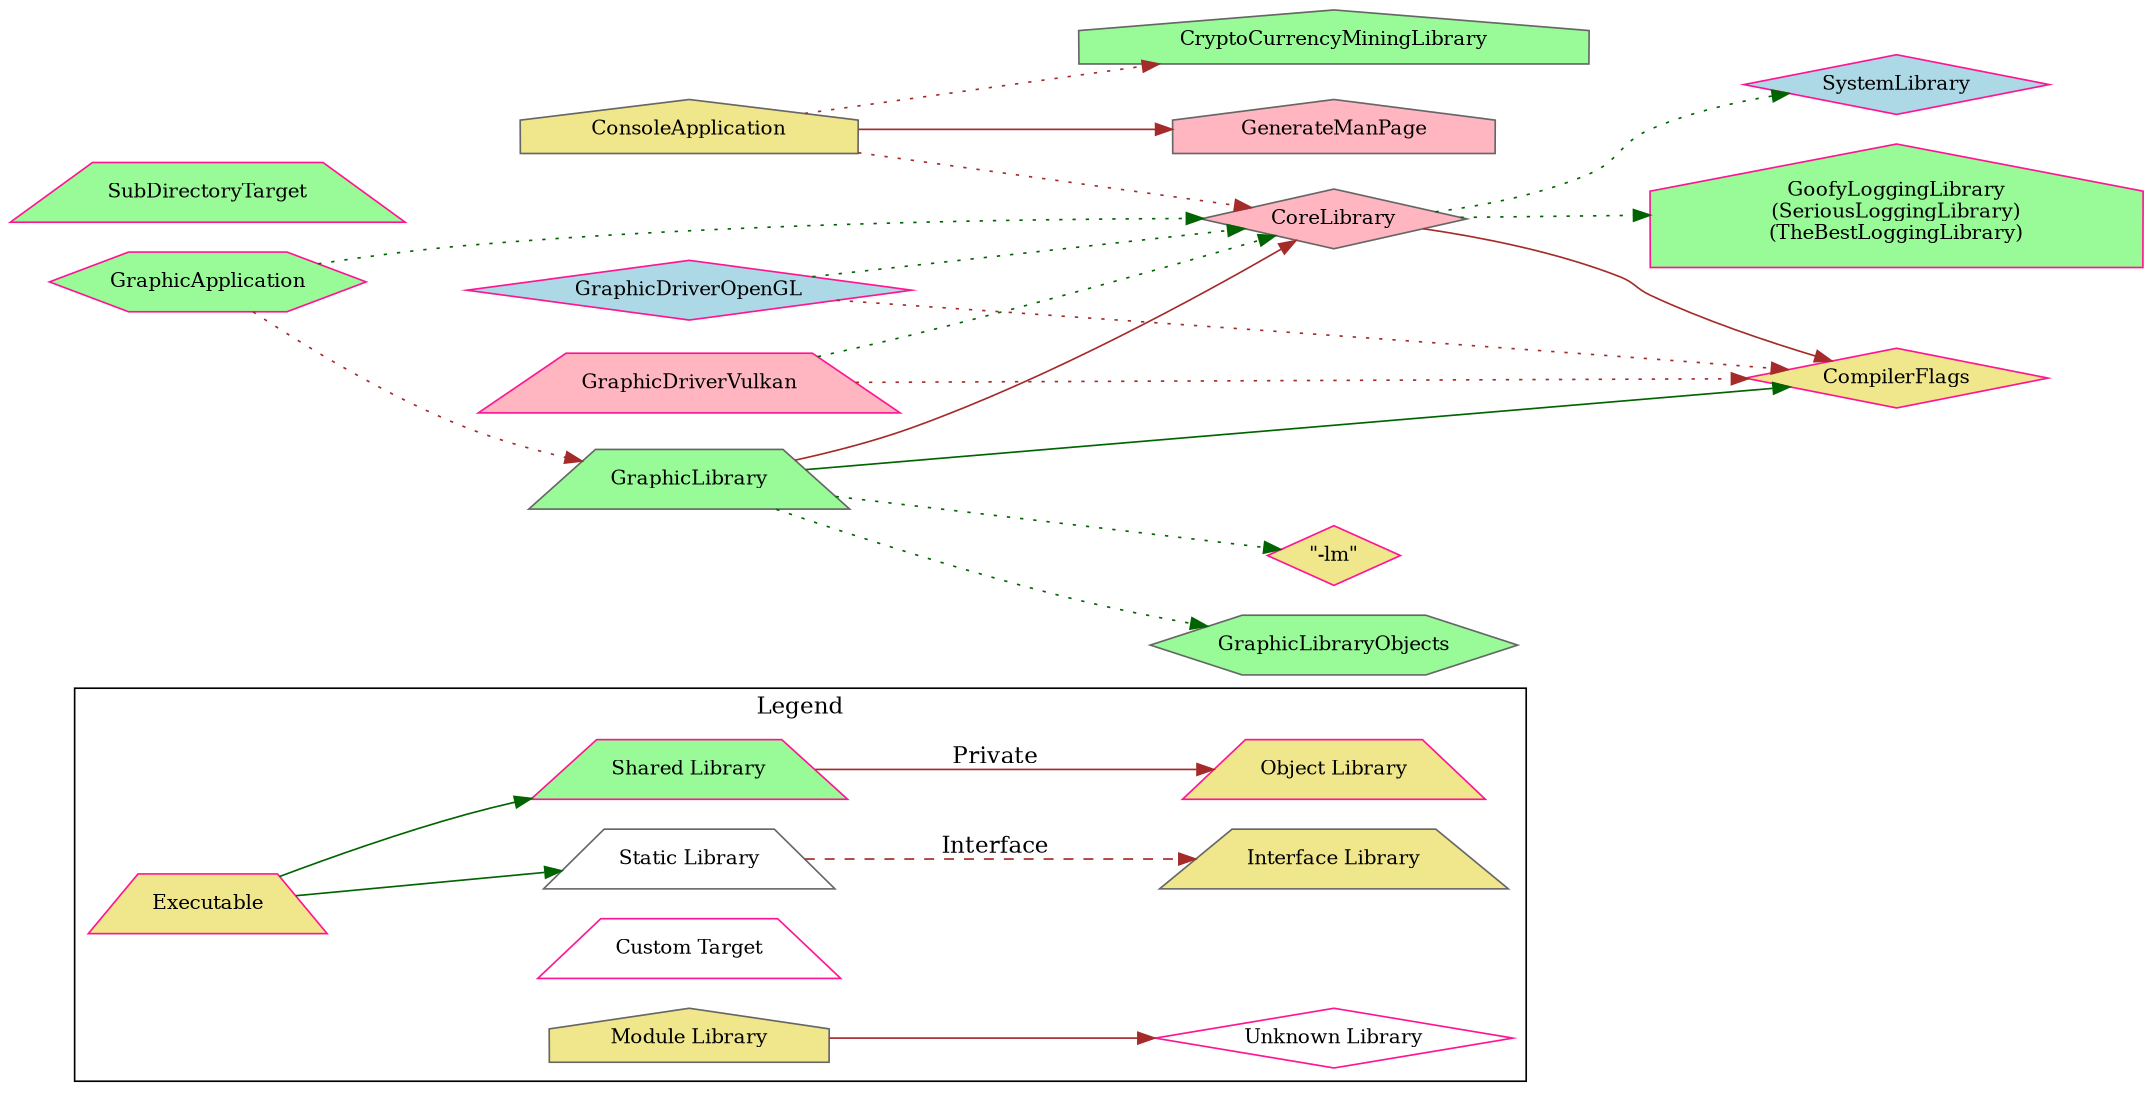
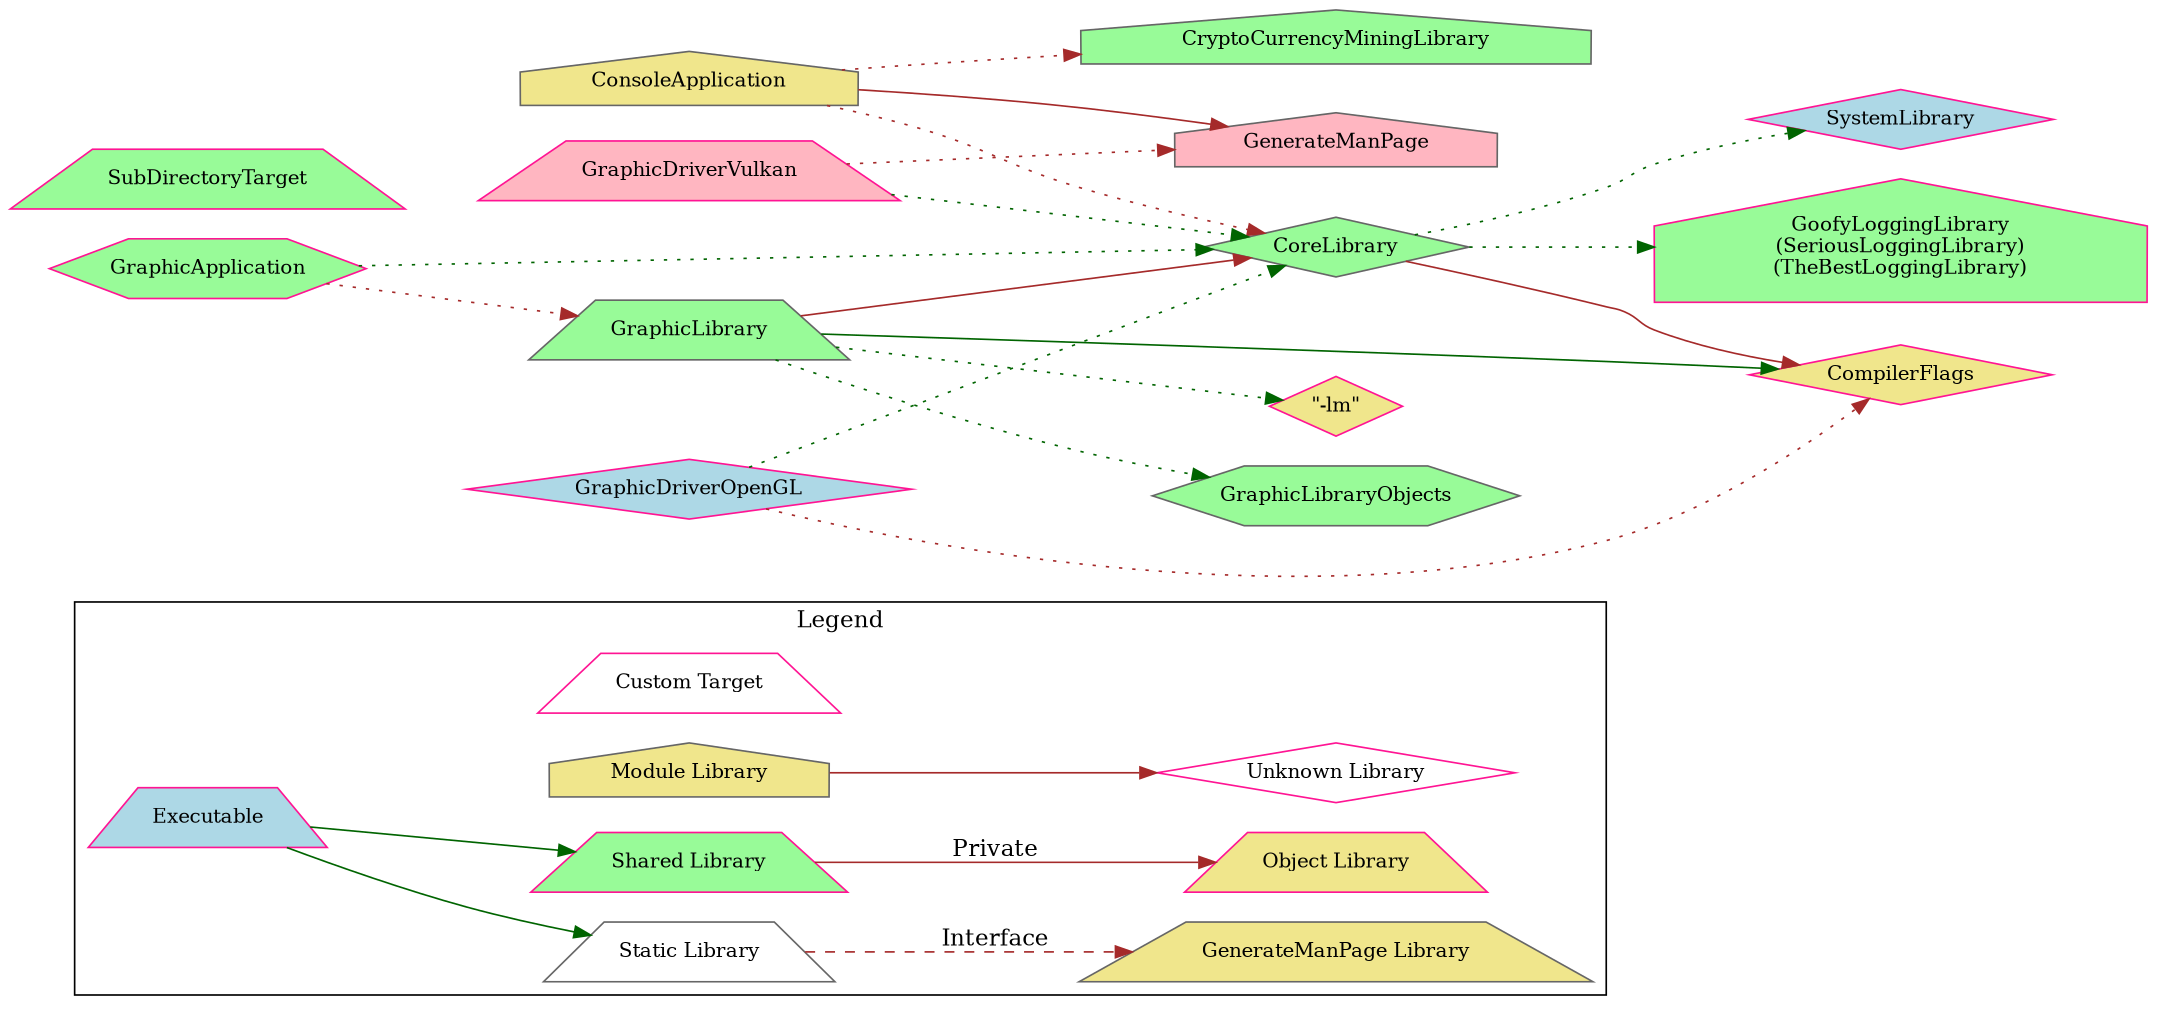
(1334, 219) -> (1336, 247)
(1293, 381) -> (1026, 156)
(1334, 859) -> (1336, 952)
(208, 904) -> (208, 818)
